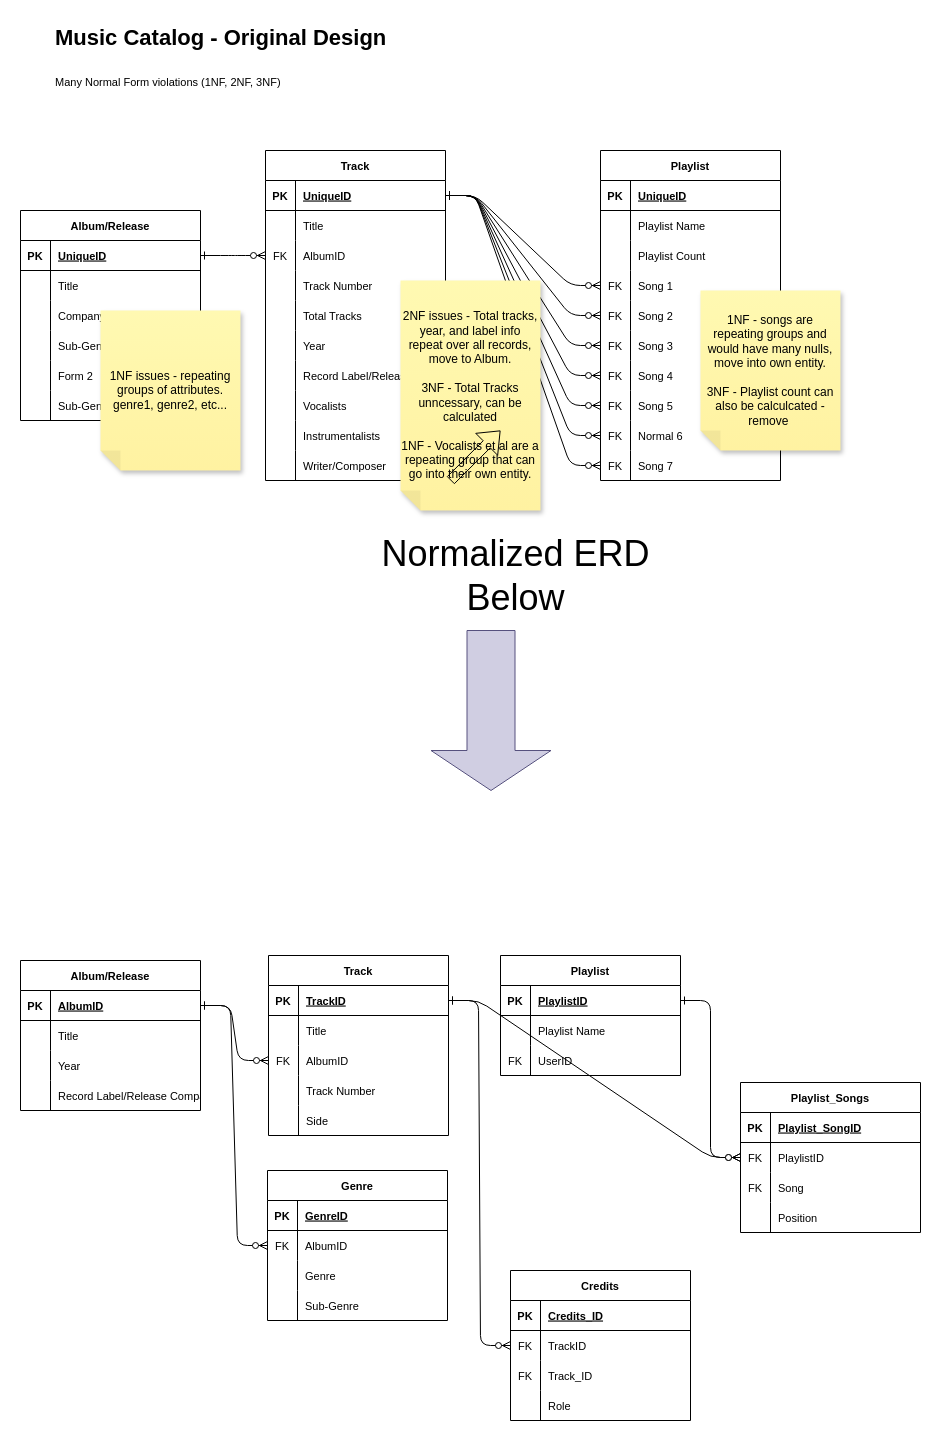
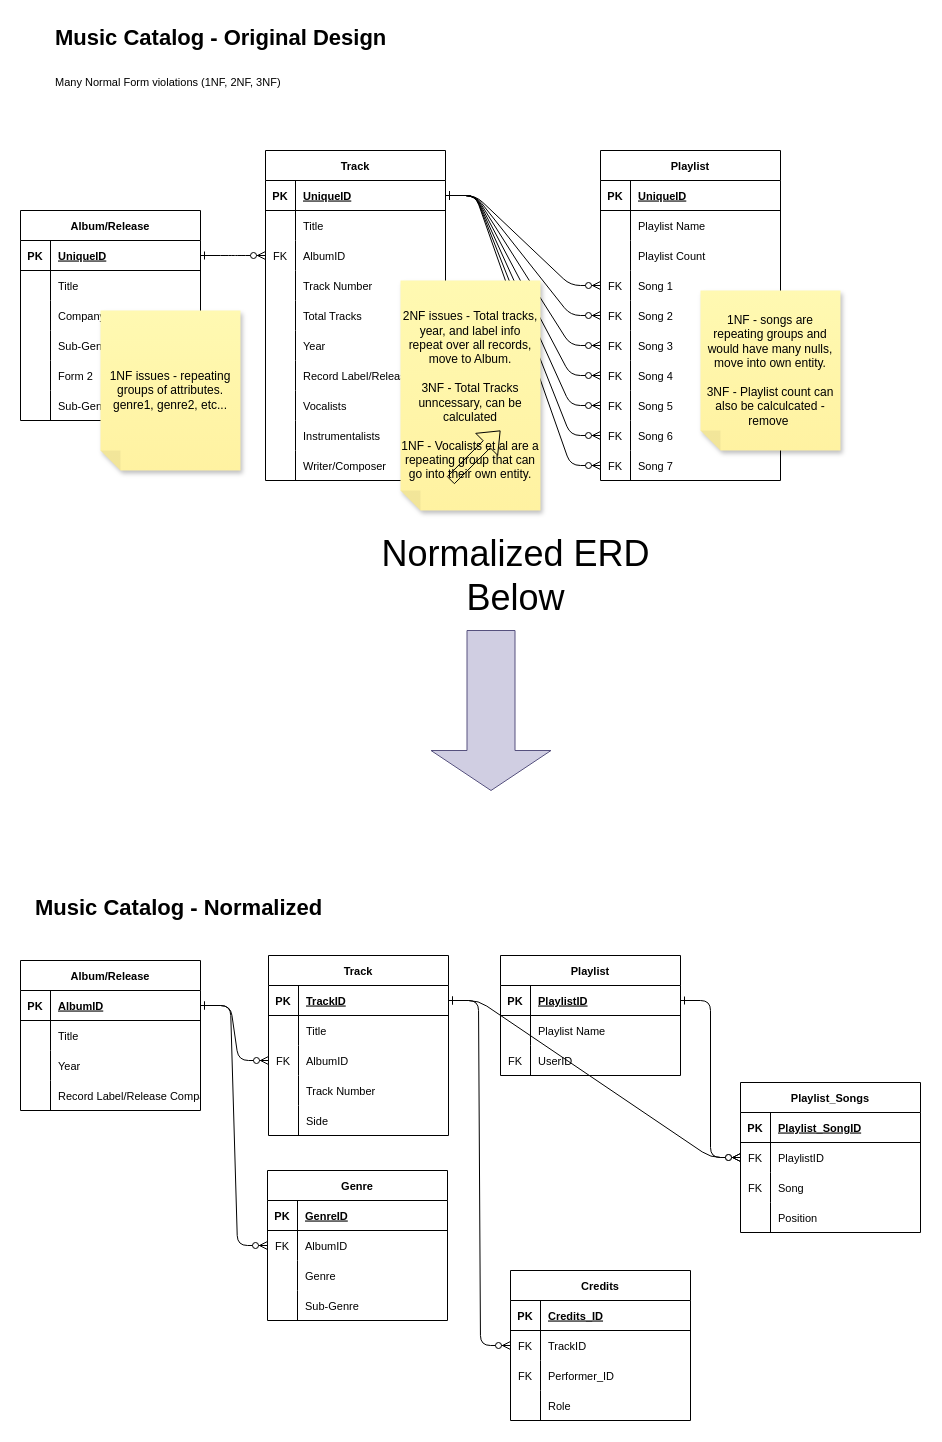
(660, 436) -> (655, 436)
none -> (311, 916)
(573, 1376) -> (585, 1376)
